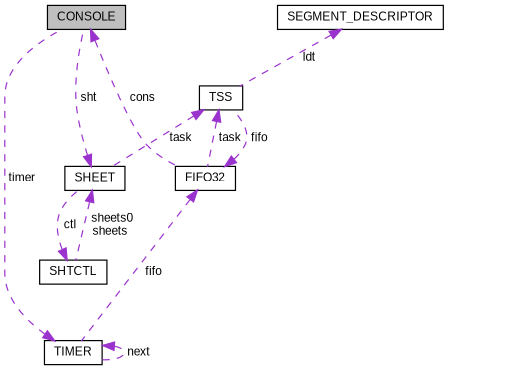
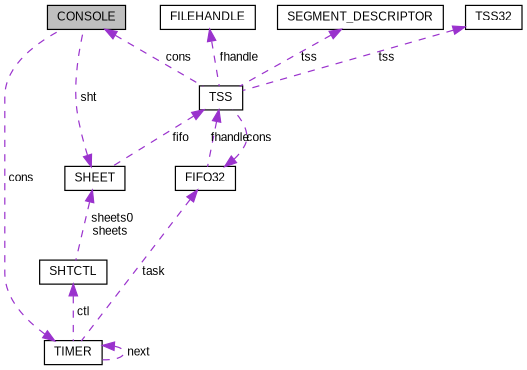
none -> (208, 17)
none -> (494, 17)
(308, 58) -> (308, 58)
(126, 112) -> (159, 61)
(179, 138) -> (179, 138)
(228, 138) -> (228, 138)
(258, 138) -> (258, 138)
(20, 178) -> (20, 178)
(59, 216) -> (73, 319)
(152, 272) -> (152, 272)
